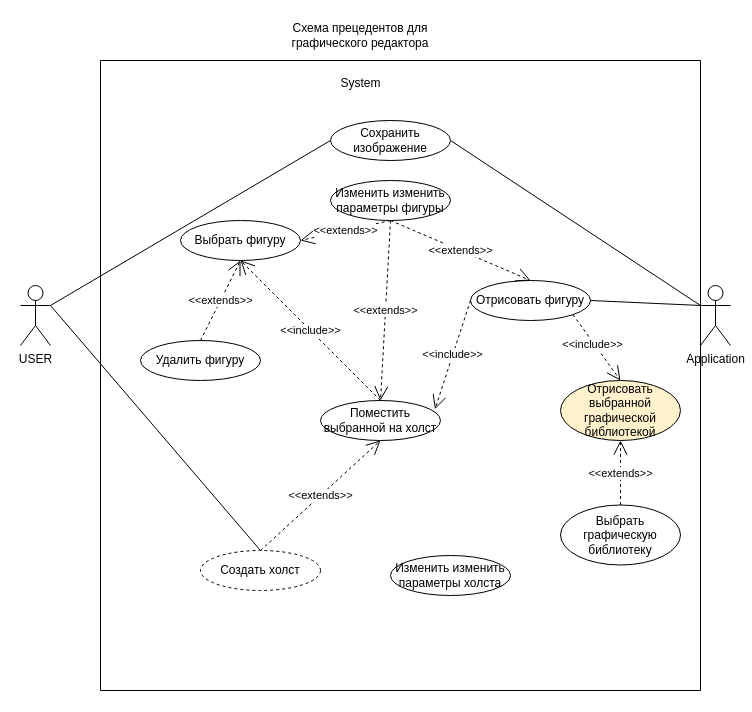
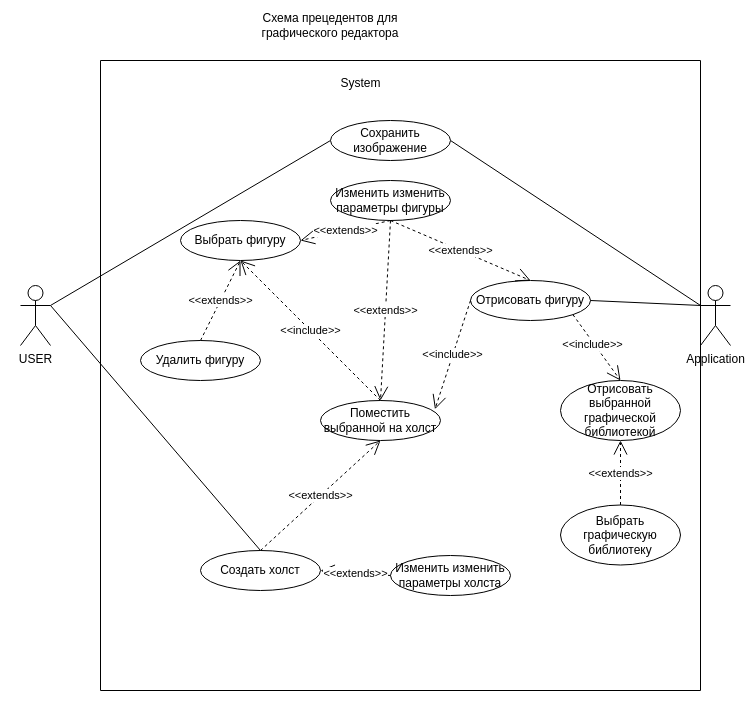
(361, 36) -> (331, 26)
(621, 411) -> (621, 411)
(261, 571) -> (261, 571)
none -> (357, 573)
